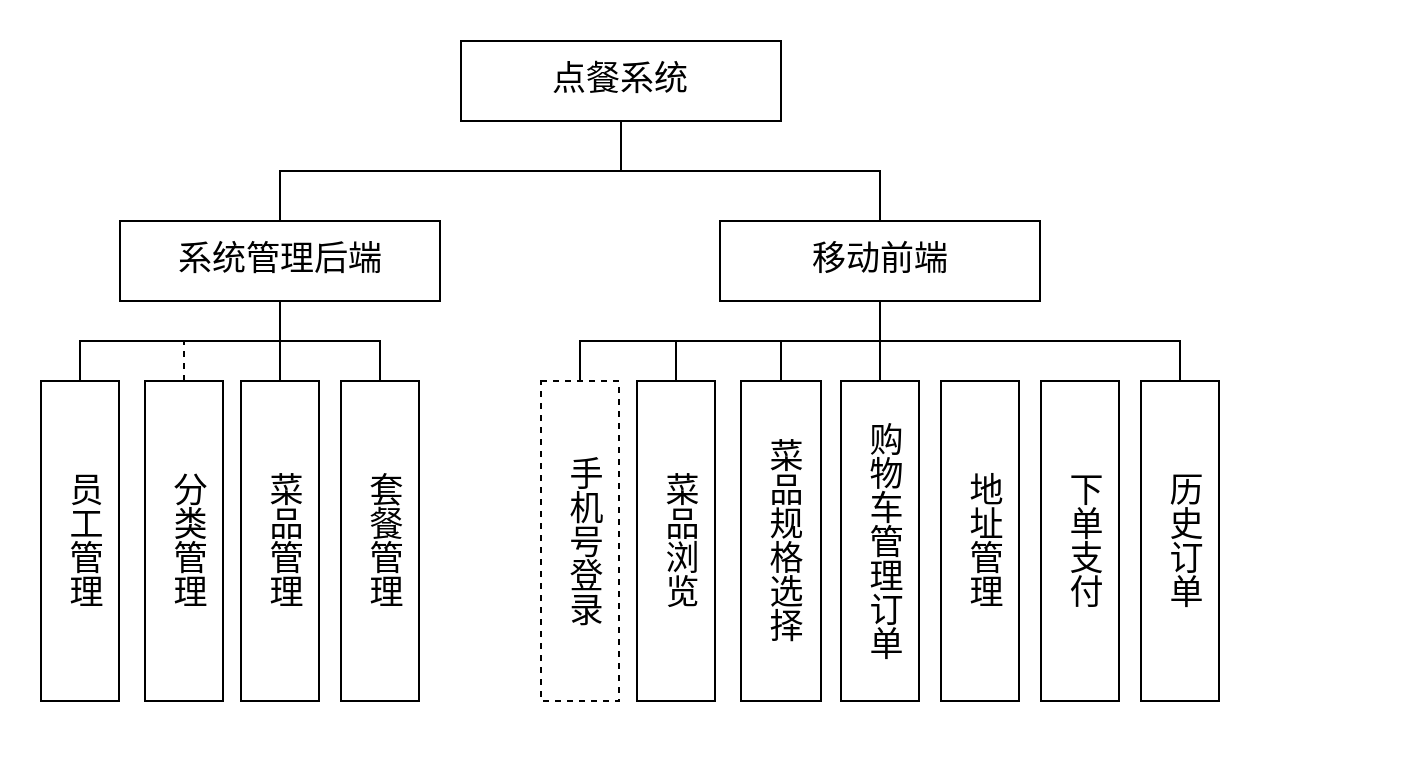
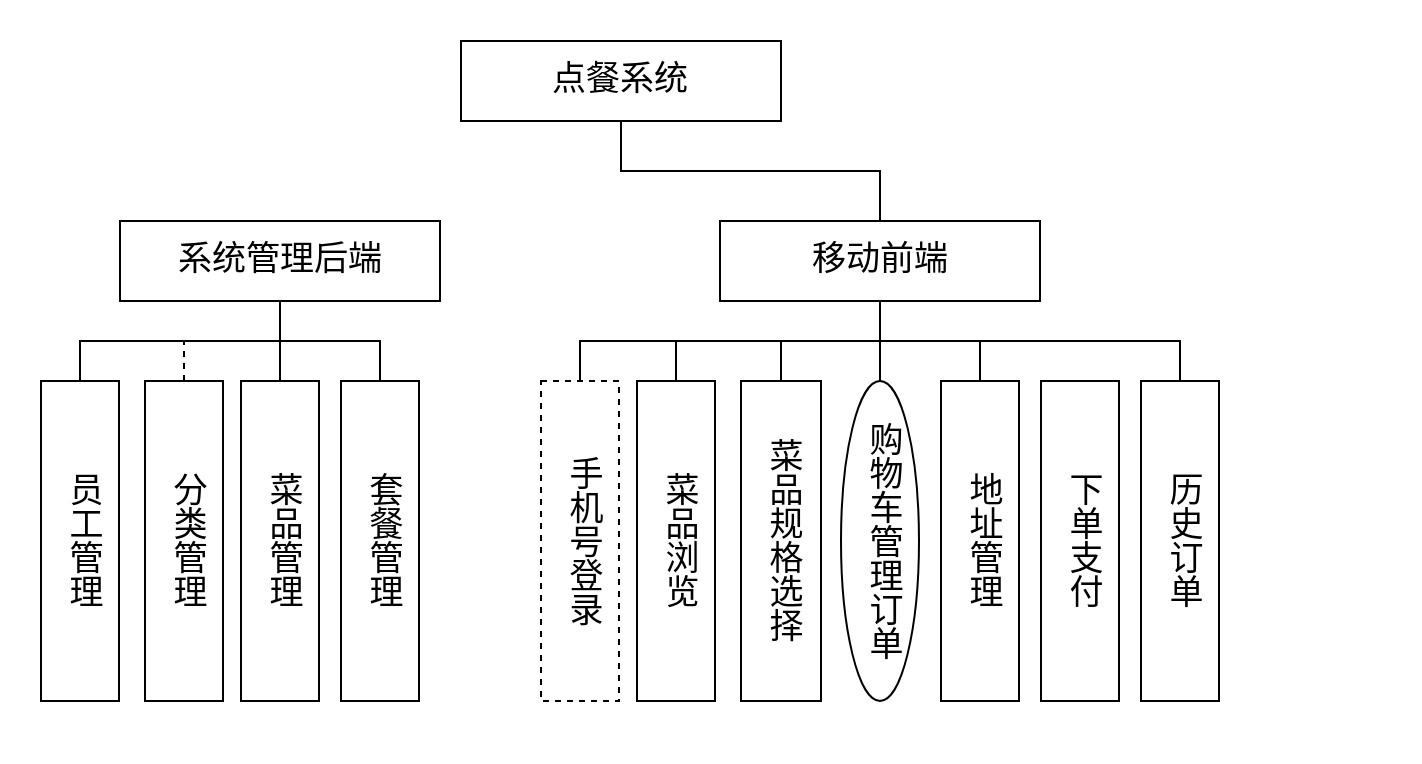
(424, 171) -> none
none -> (980, 363)
(880, 541) -> (880, 541)
